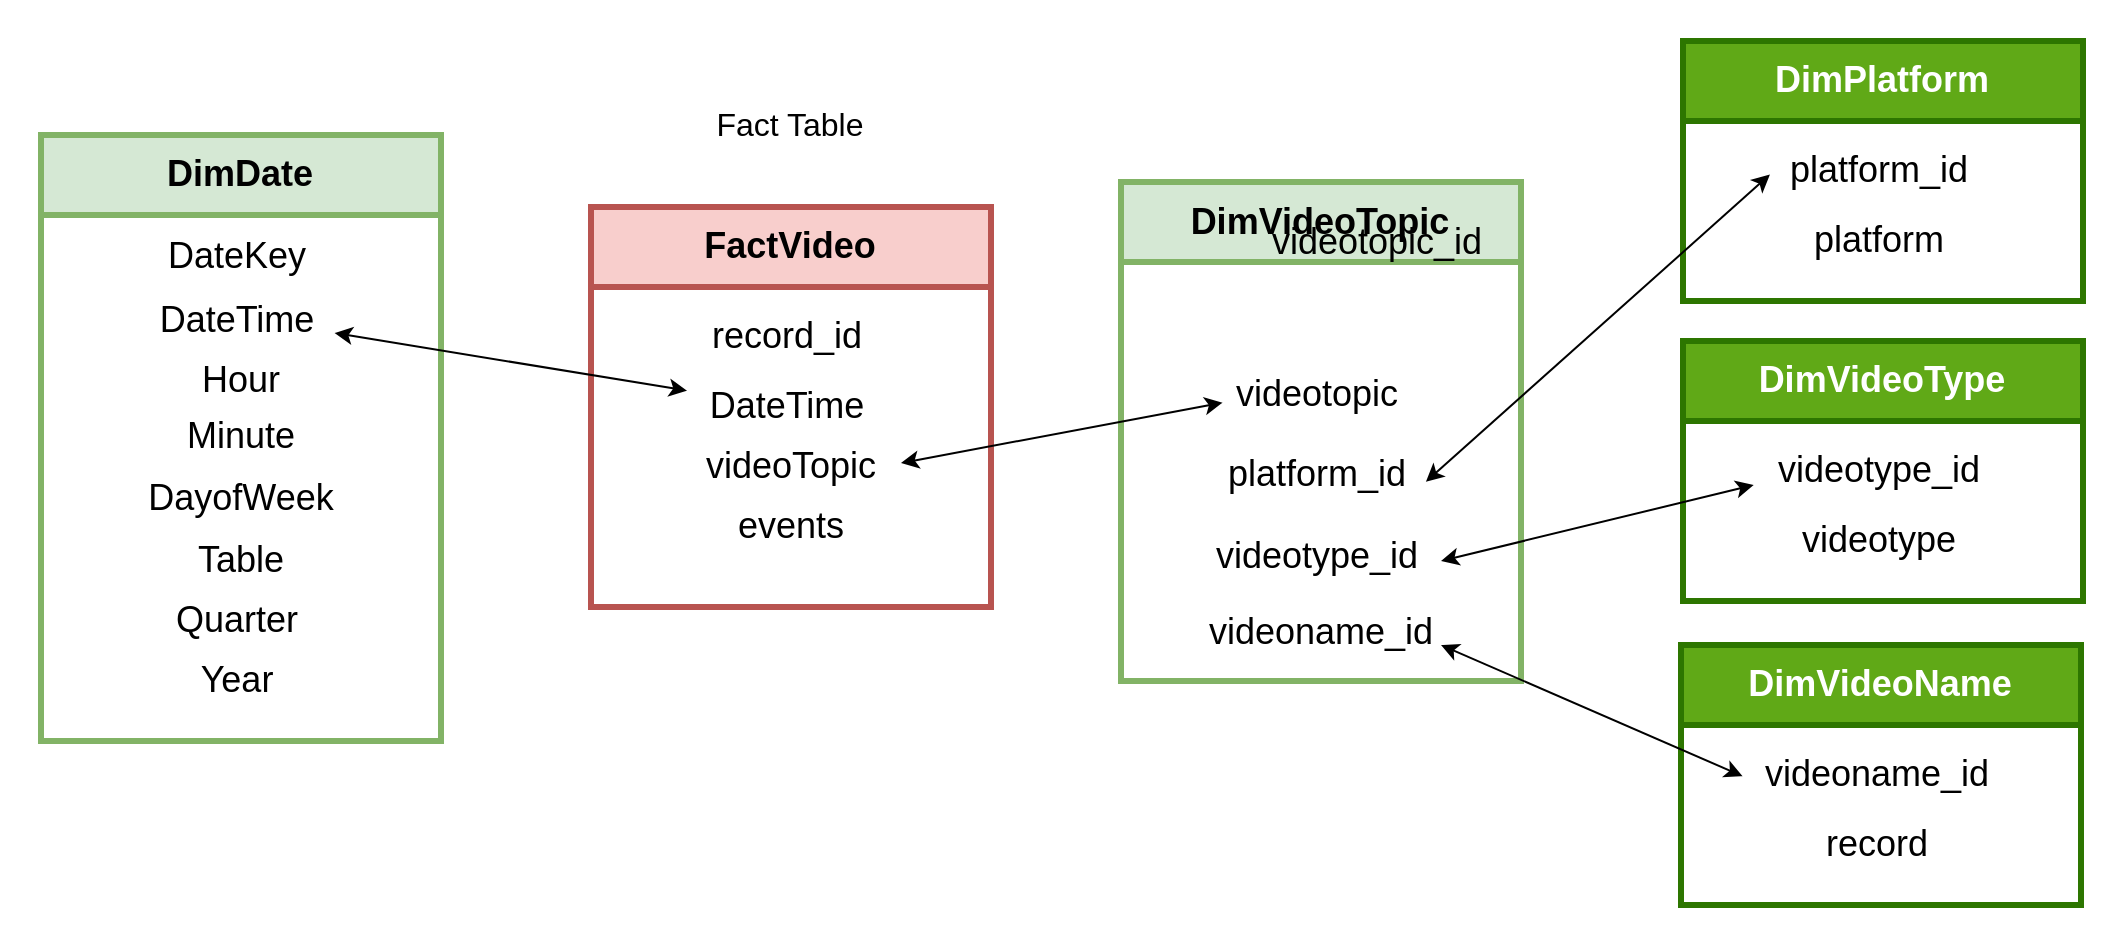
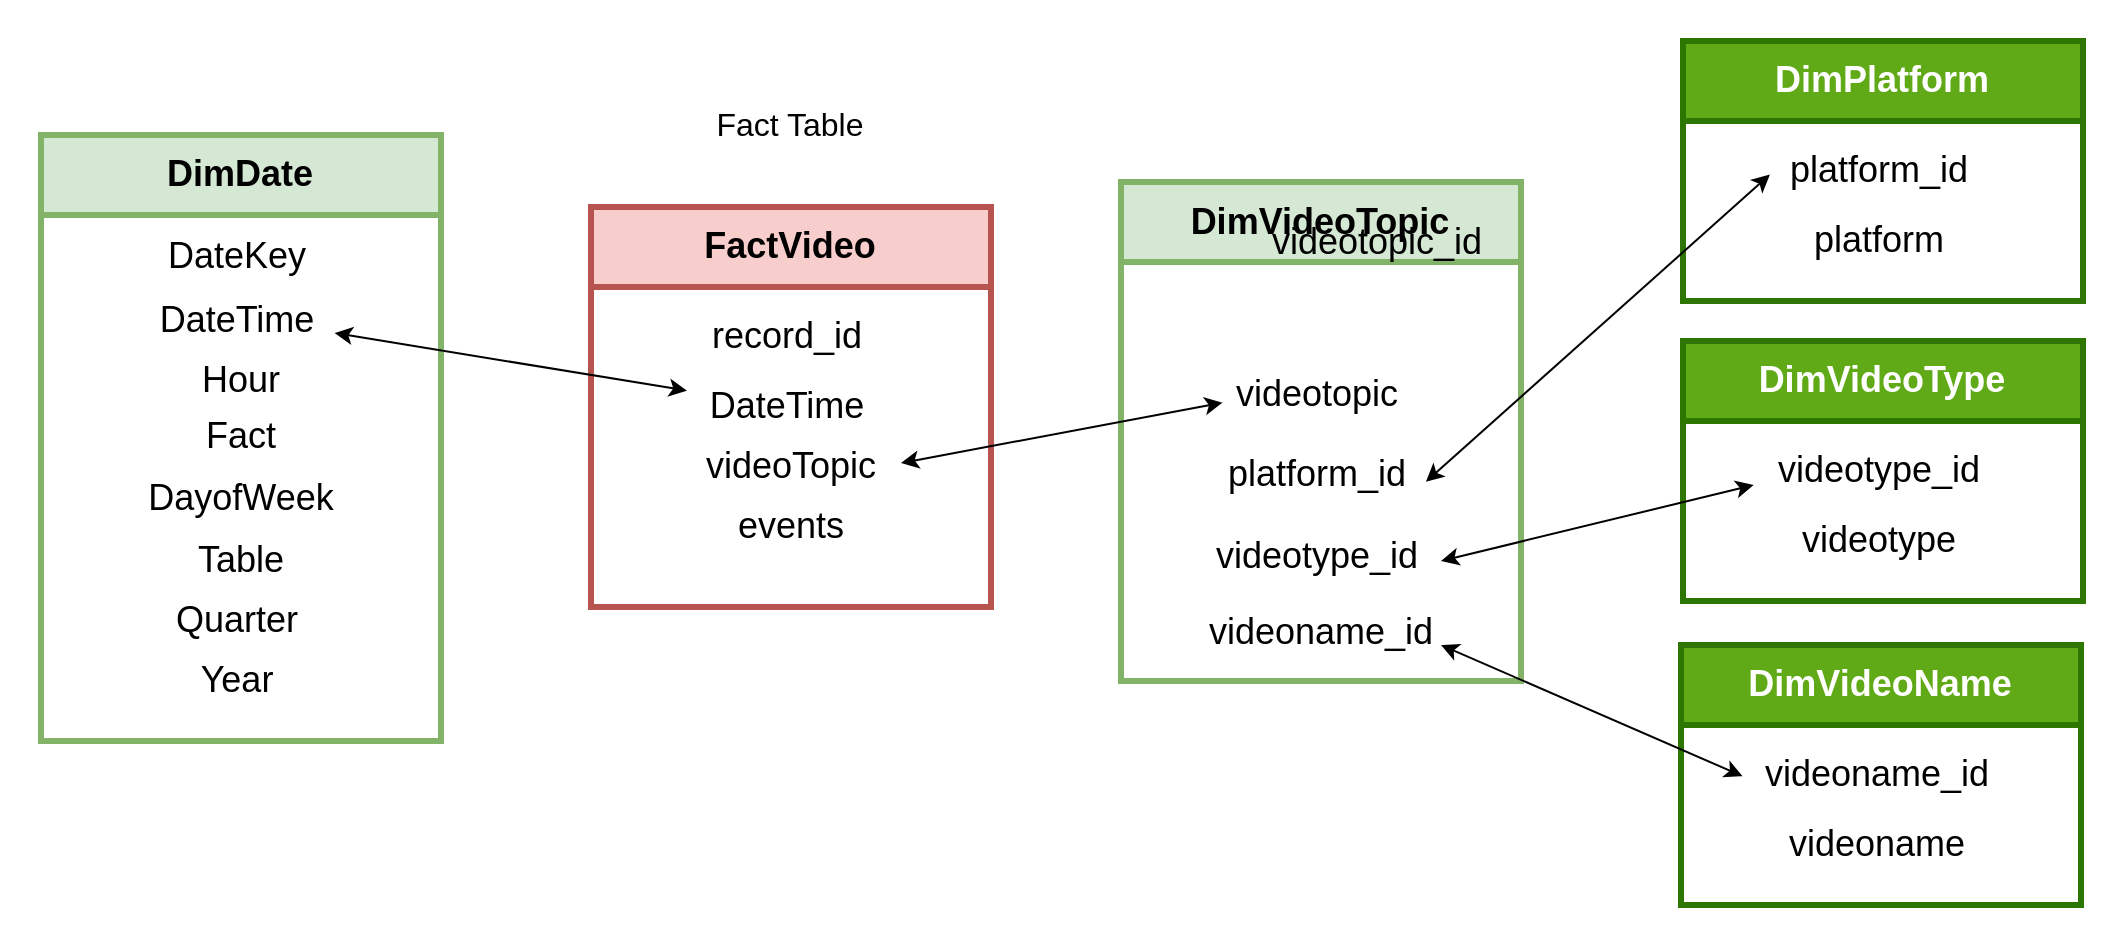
(242, 437) -> (242, 437)
(1878, 845) -> (1878, 845)
